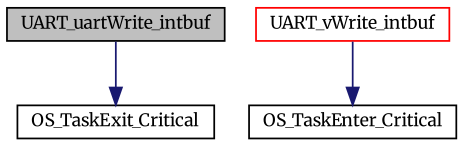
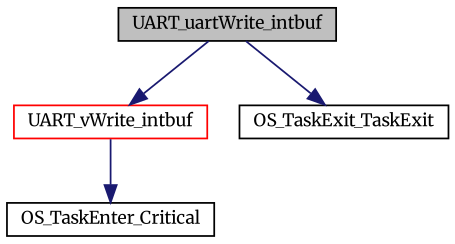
none -> (176, 67)
(116, 122) -> (344, 122)
